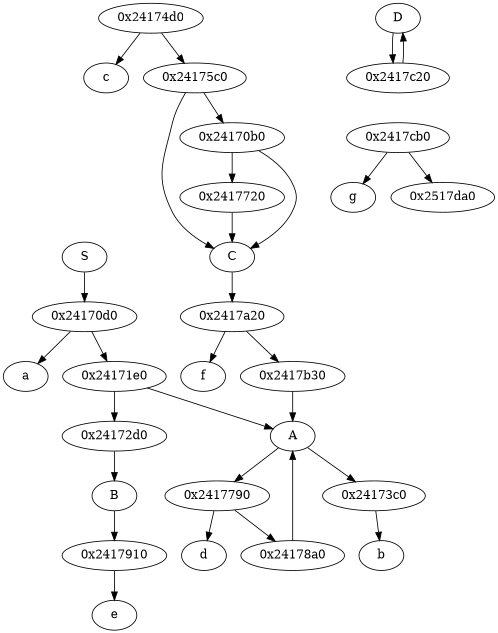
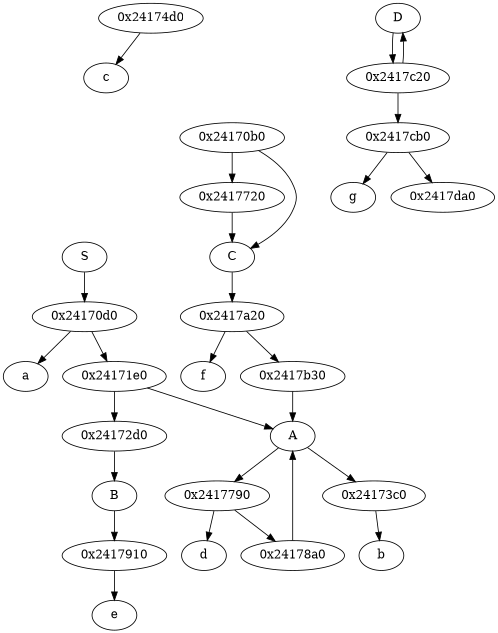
(195, 78) -> none
none -> (398, 104)
(443, 197) -> (443, 197)
